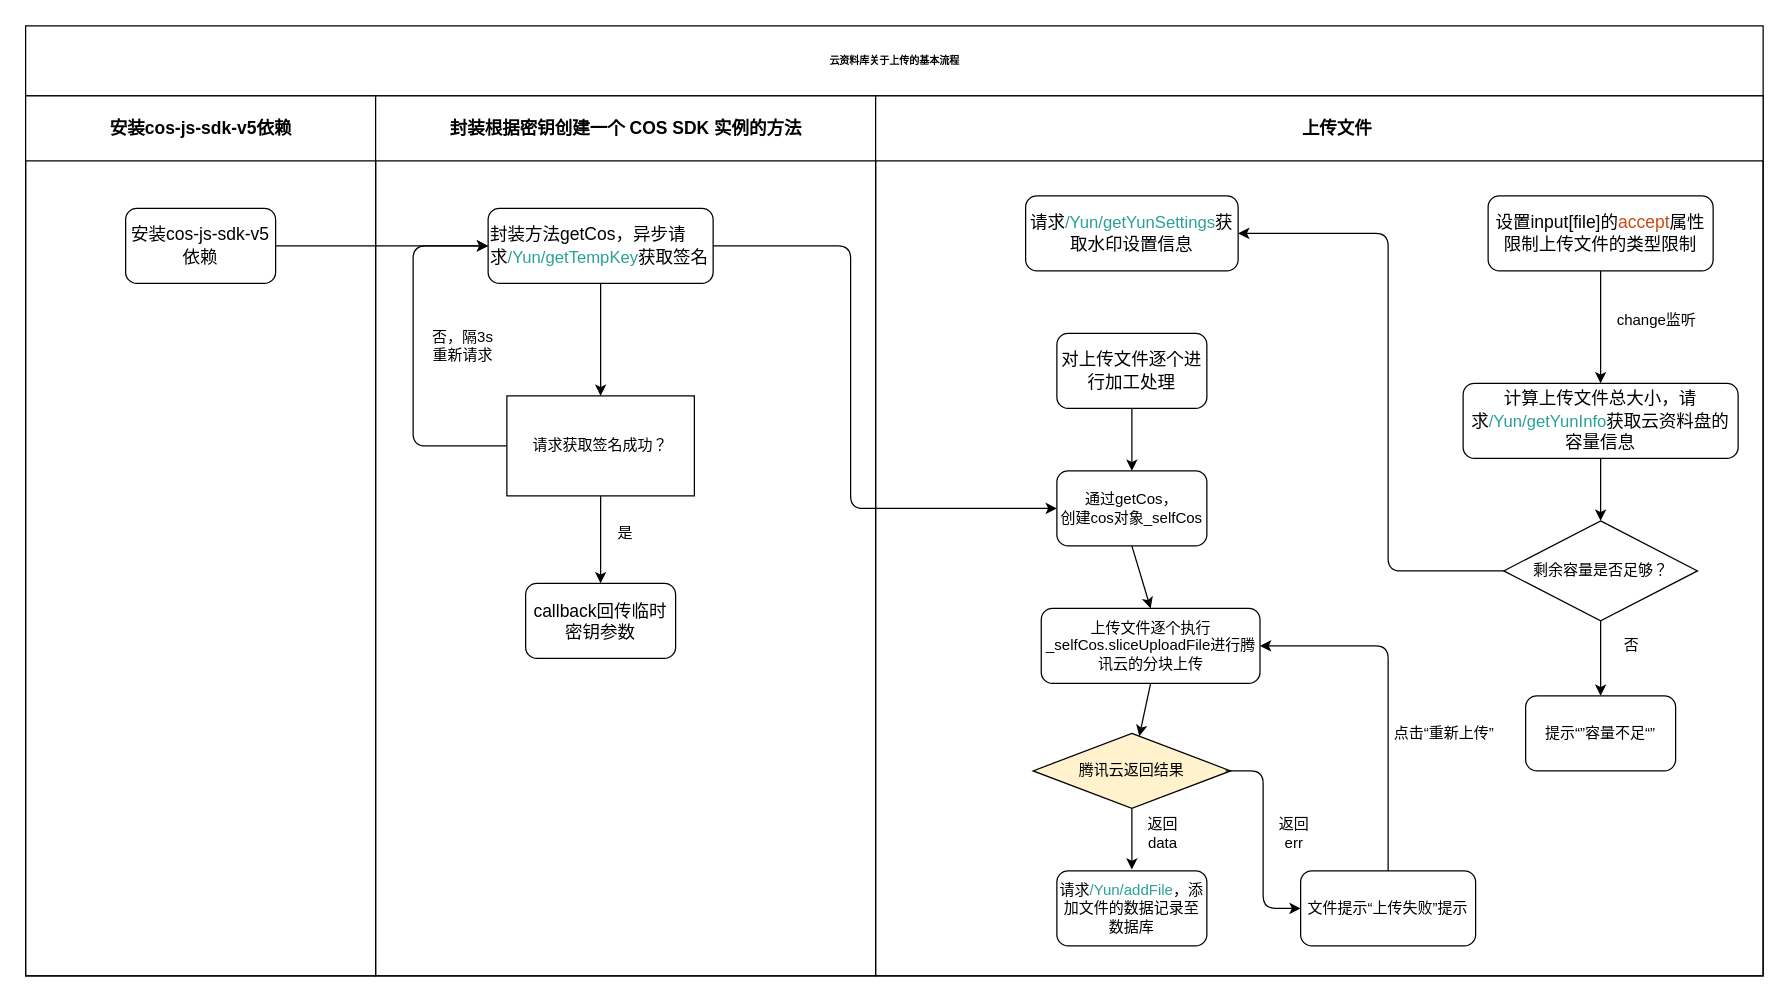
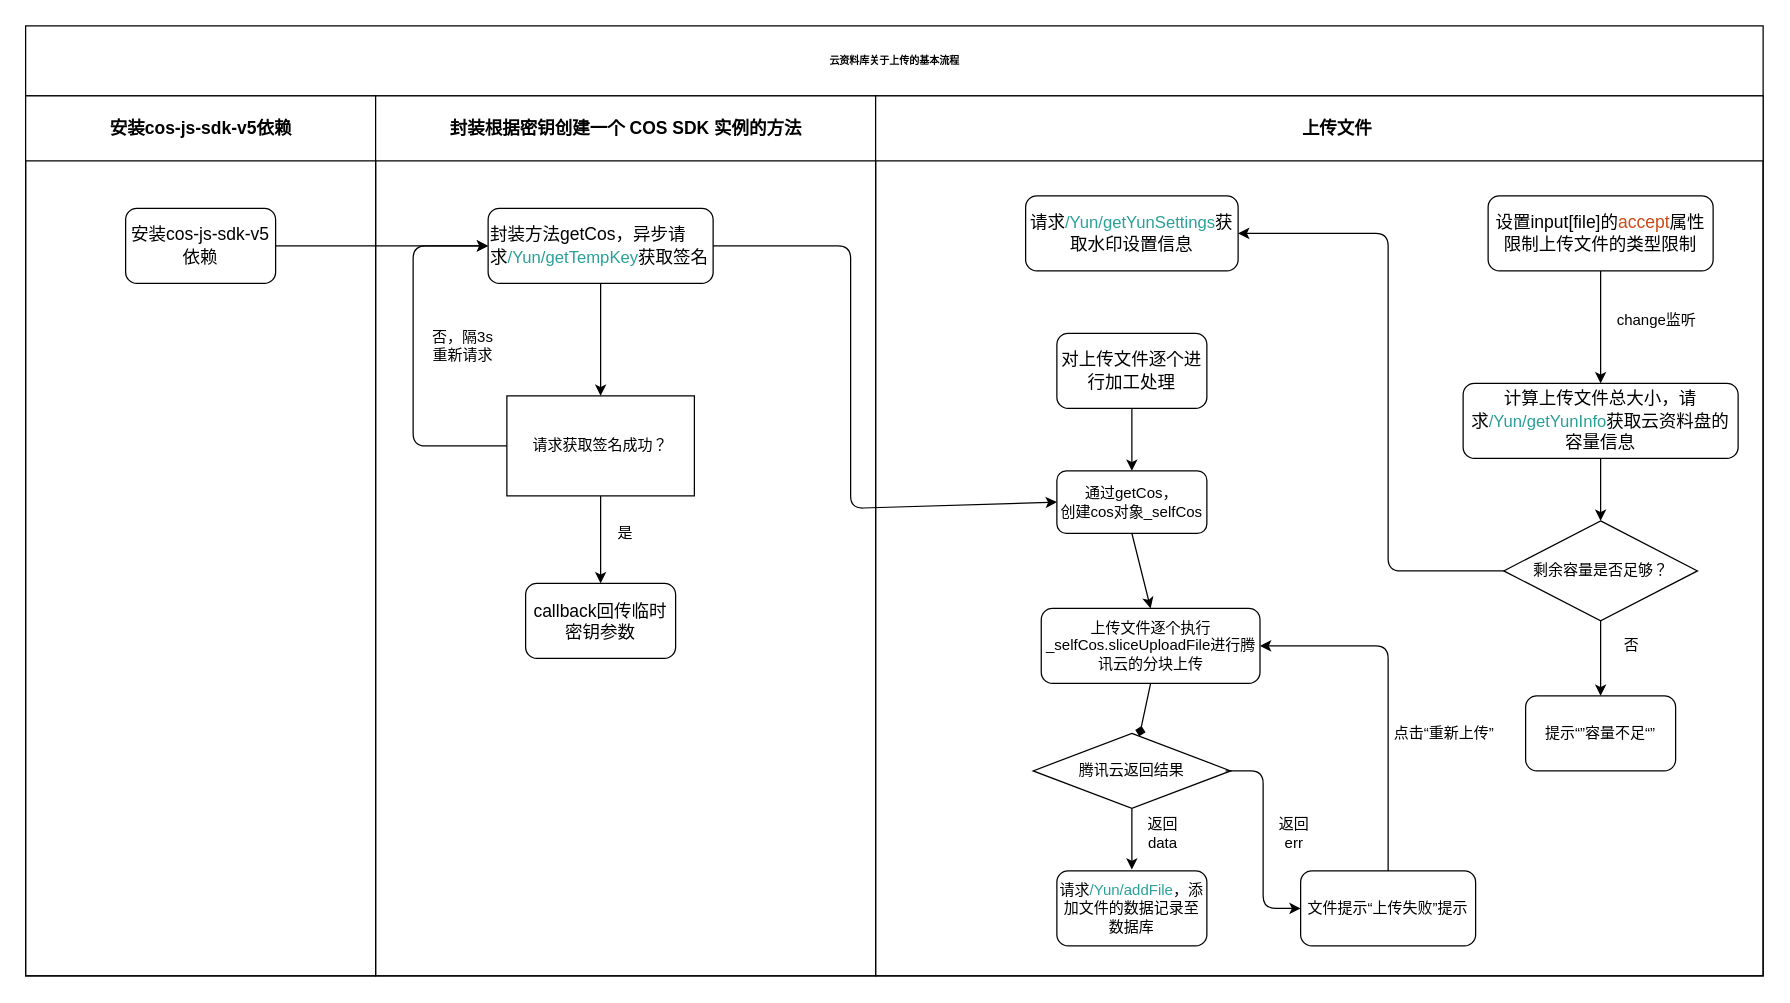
(1132, 508) -> (1132, 502)
(1141, 726) -> (1142, 726)
(1132, 771) -> (1132, 771)
